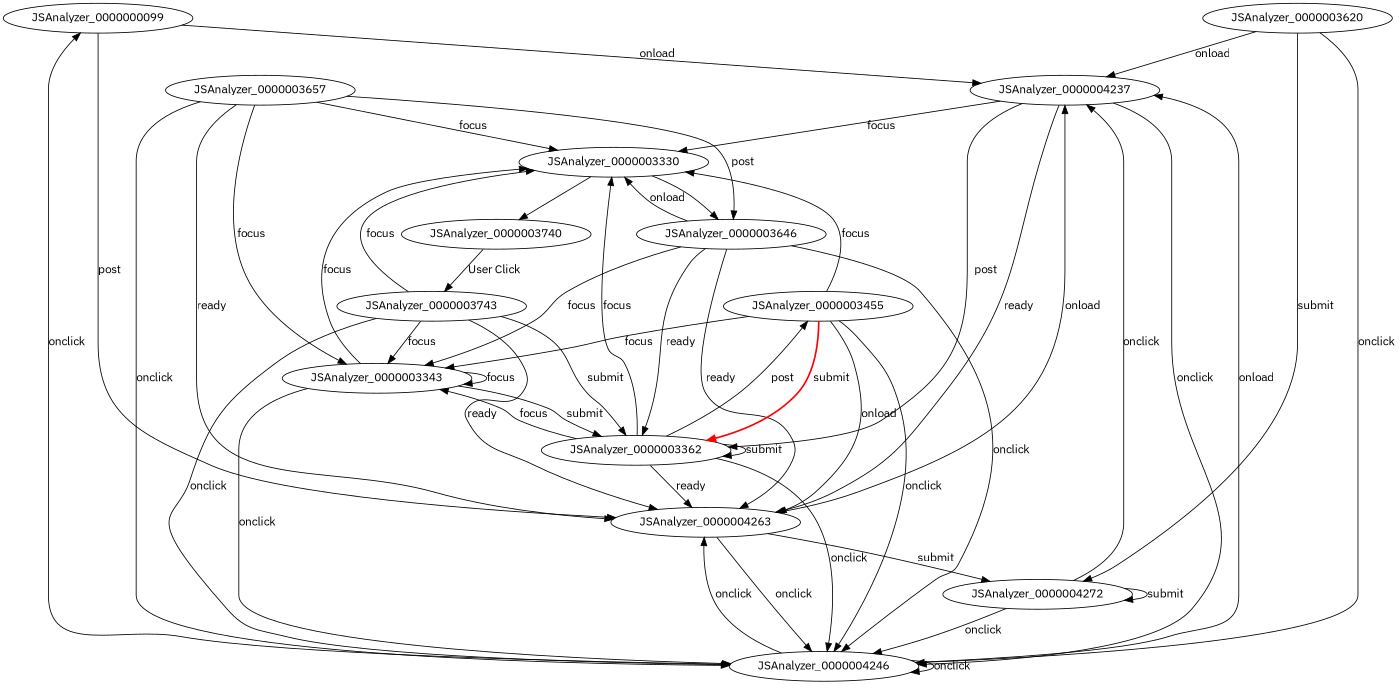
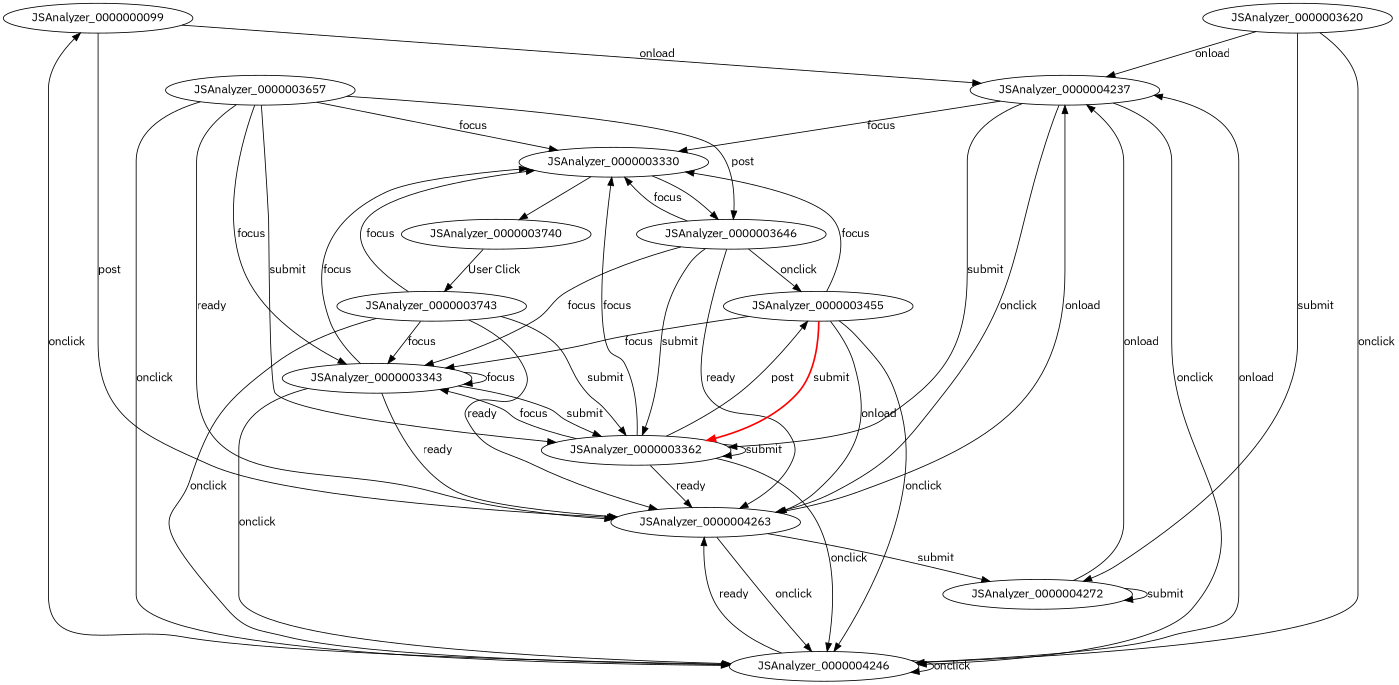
(668, 198) -> (668, 198)
(986, 270) -> (986, 270)
(1019, 306) -> (1019, 306)
(680, 342) -> (680, 342)
(1142, 342) -> (1142, 342)
none -> (274, 388)
(991, 421) -> (771, 268)
none -> (457, 492)
(734, 594) -> (734, 594)
(944, 632) -> none
